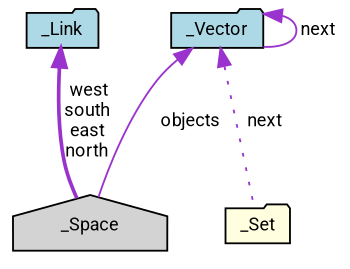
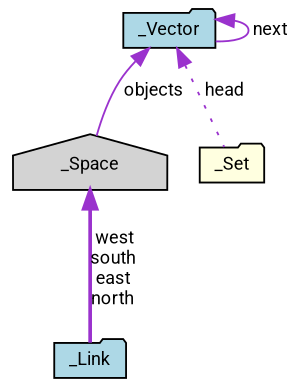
(263, 122) -> (224, 91)
(60, 134) -> (90, 276)
